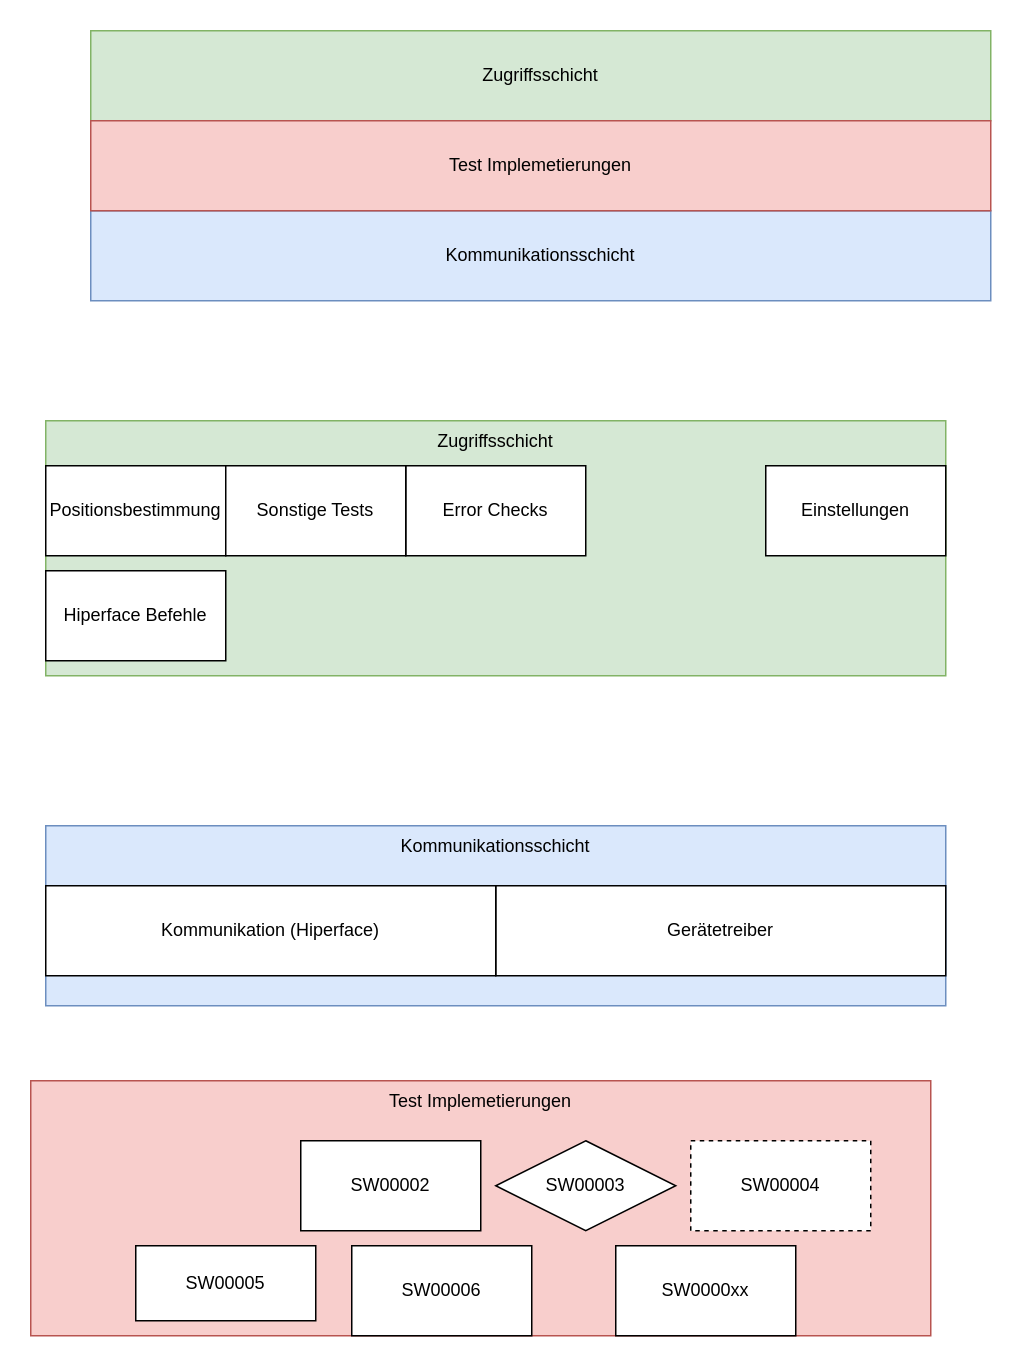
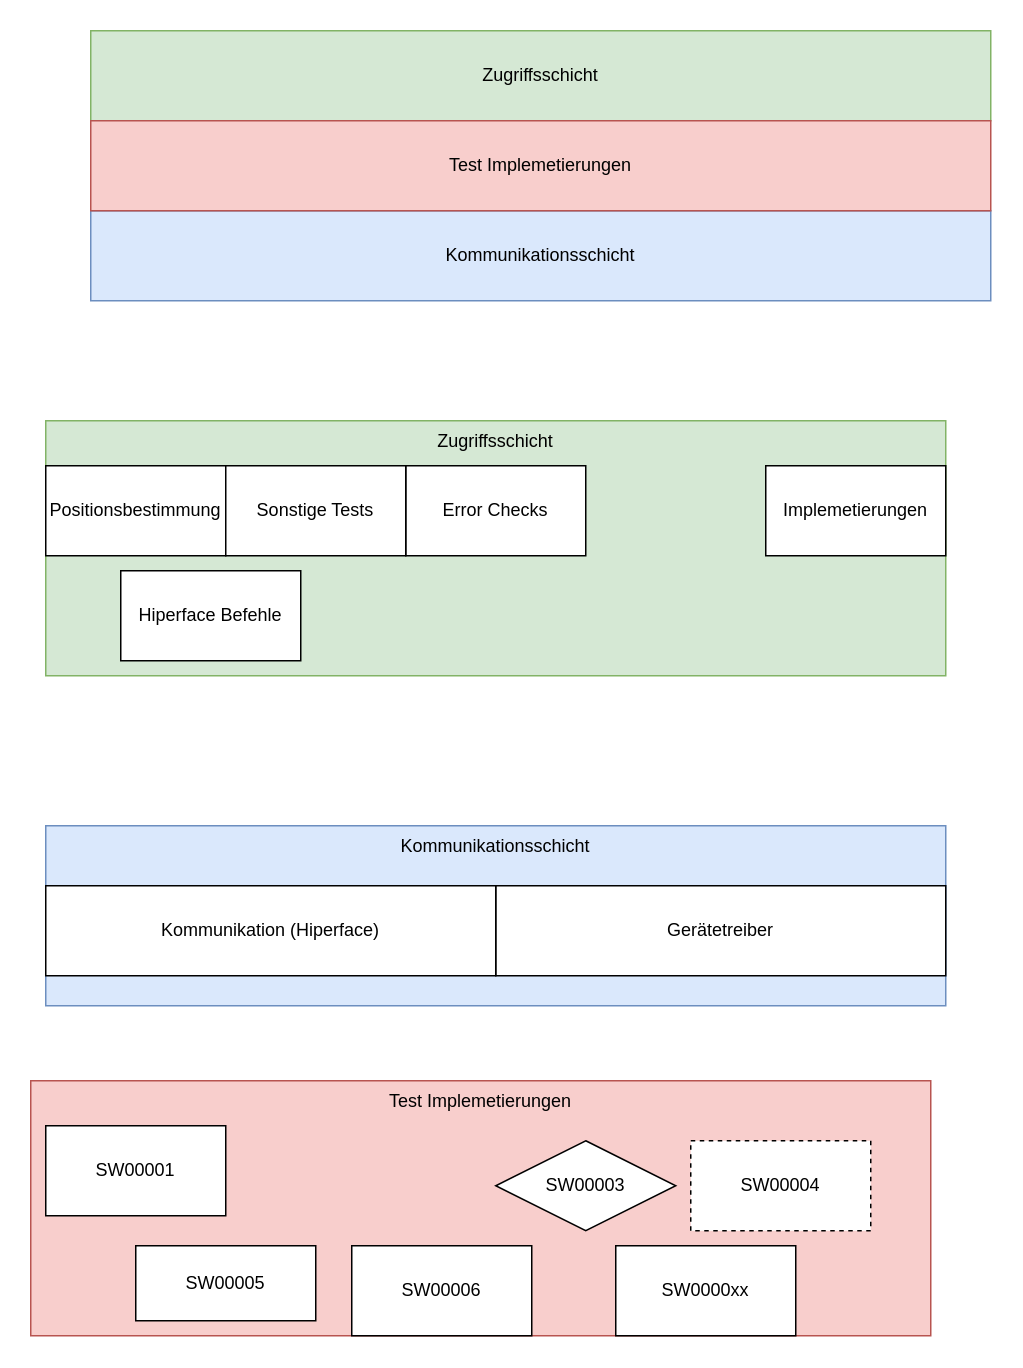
(856, 511) -> (856, 511)
(136, 616) -> (211, 616)
none -> (136, 1171)
(391, 1186) -> none
